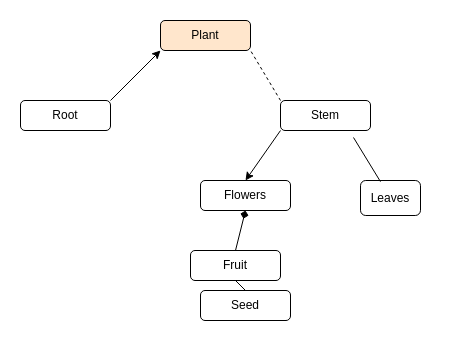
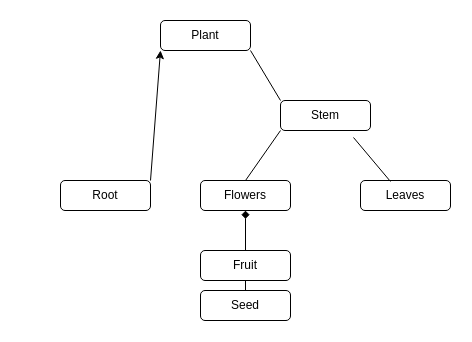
(206, 36) -> (206, 36)
(266, 76) -> (266, 76)
(66, 116) -> (106, 196)
(250, 174) -> (248, 176)
(391, 198) -> (406, 196)
(236, 266) -> (246, 266)
